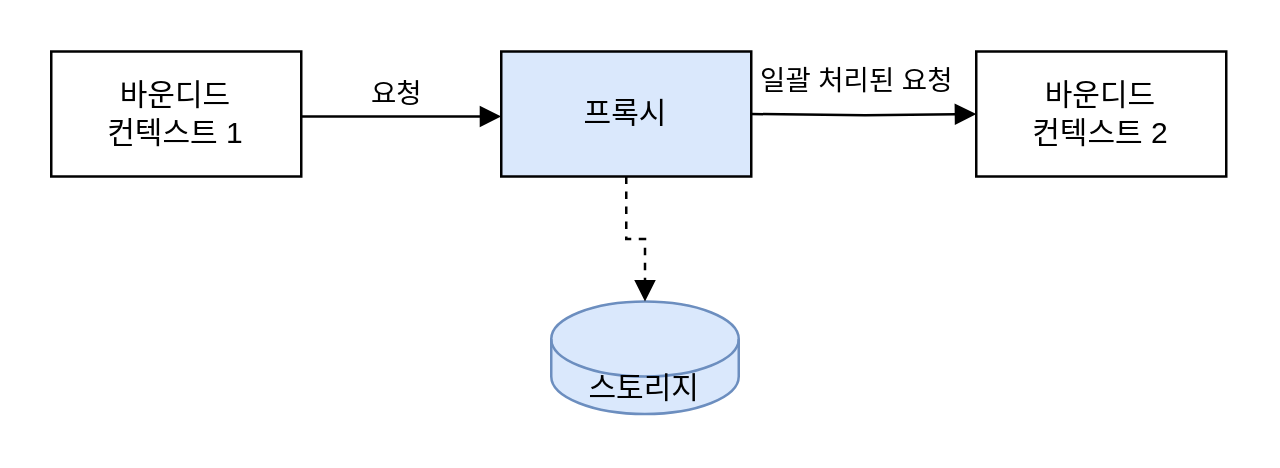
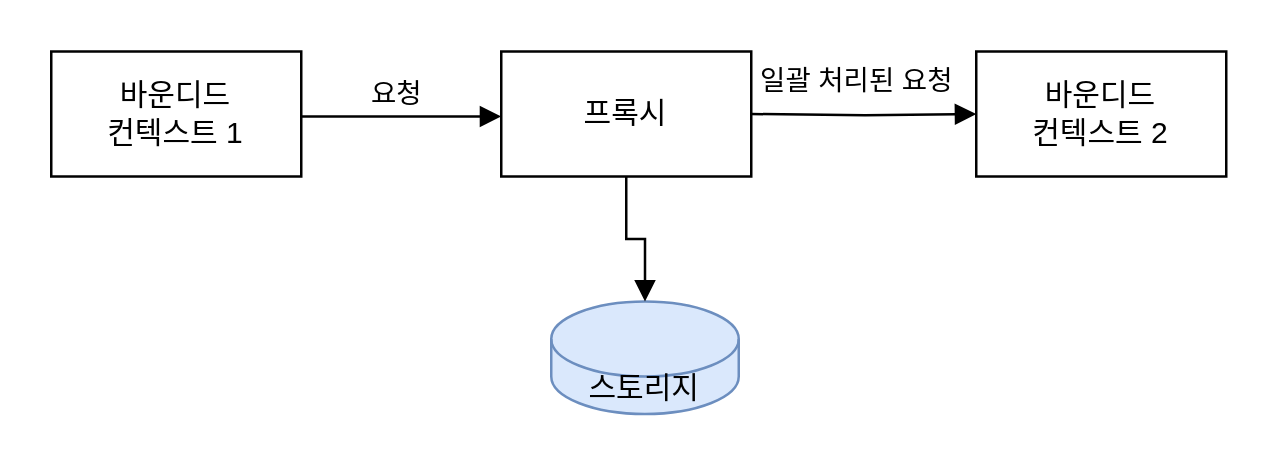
(626, 114) -> (626, 114)
(629, 239) -> (629, 239)
